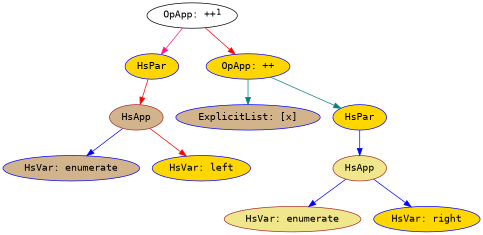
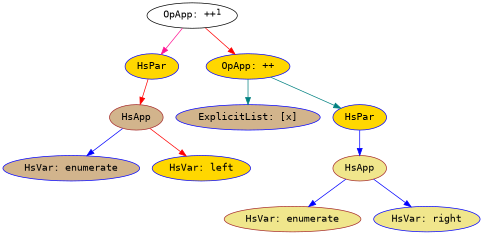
(427, 219) -> (427, 219)
